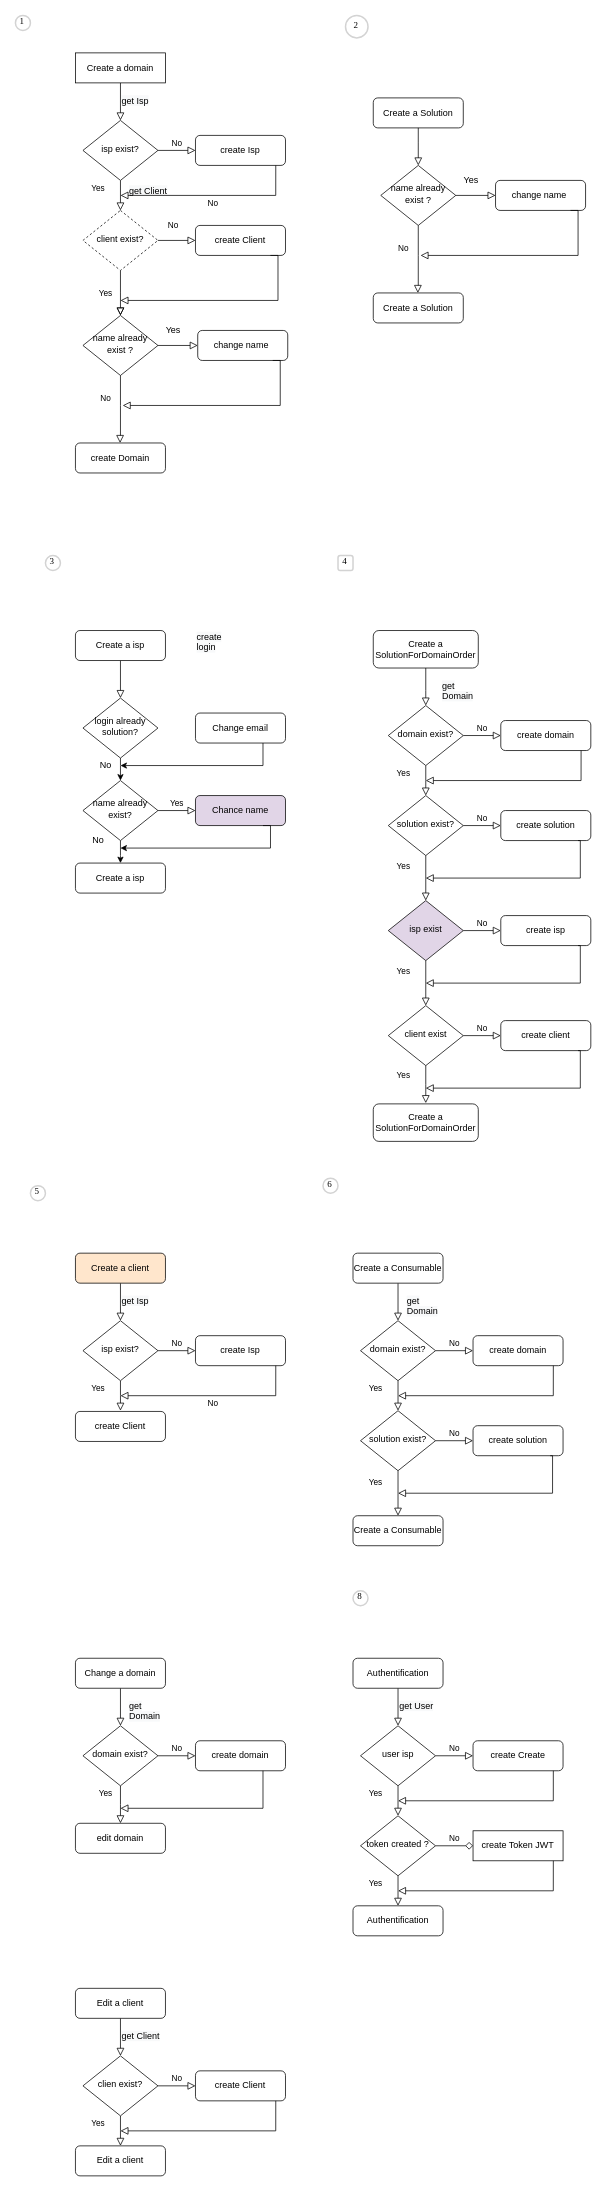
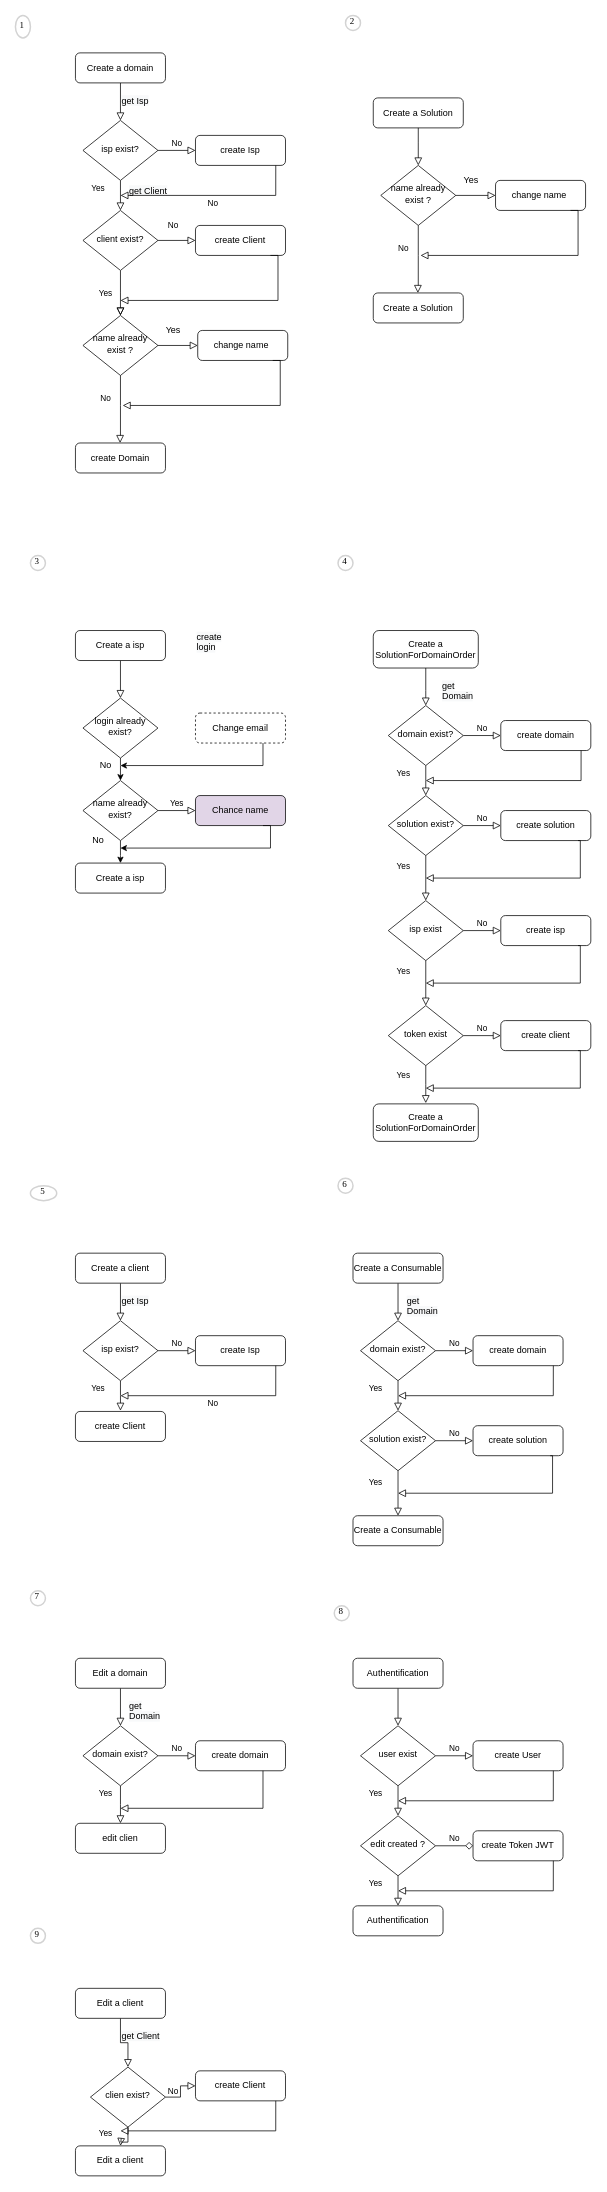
(23, 23) -> (23, 27)
(357, 27) -> (353, 23)
(120, 68) -> (120, 68)
(120, 240) -> (120, 240)
(53, 563) -> (38, 563)
(345, 563) -> (345, 563)
(120, 726) -> (120, 726)
(240, 728) -> (240, 728)
(426, 930) -> (426, 930)
(426, 1034) -> (426, 1034)
(330, 1185) -> (345, 1185)
(38, 1193) -> (44, 1193)
(120, 1268) -> (120, 1268)
none -> (38, 1598)
(360, 1598) -> (342, 1613)
(120, 1673) -> (120, 1673)
(420, 1707) -> none
(398, 1754) -> (398, 1754)
(518, 1755) -> (518, 1755)
(120, 1838) -> (120, 1838)
(398, 1844) -> (398, 1844)
(518, 1845) -> (518, 1845)
none -> (38, 1935)
(120, 2085) -> (128, 2097)
